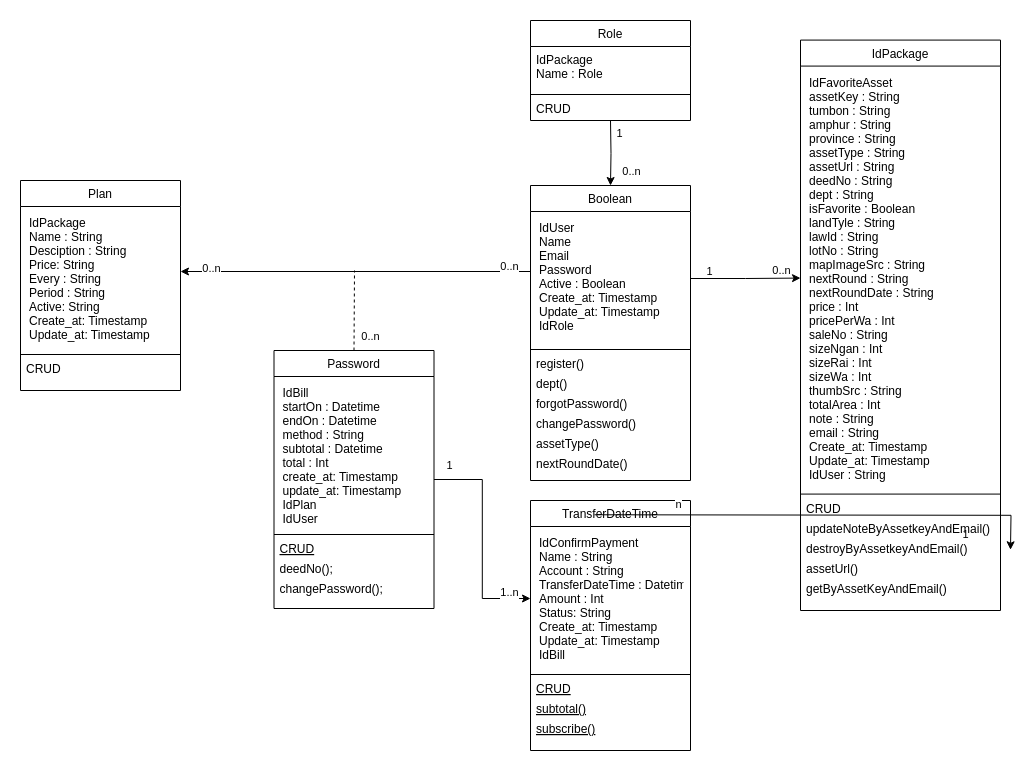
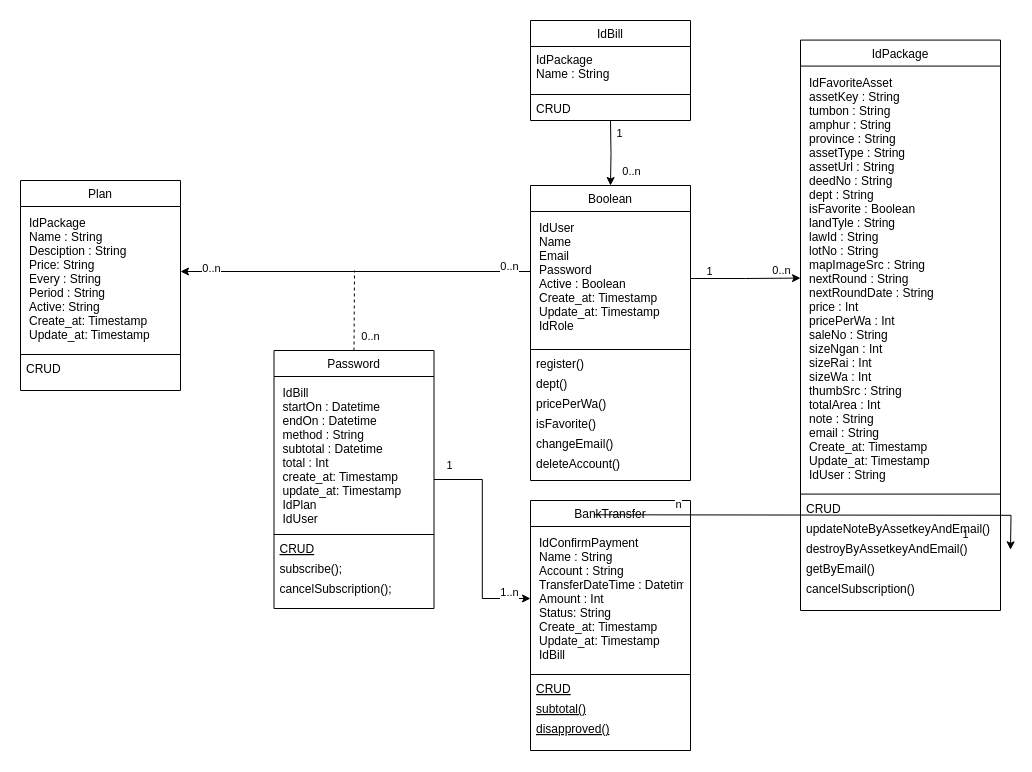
(610, 34) -> (610, 34)
(566, 60) -> (566, 60)
(590, 404) -> (575, 404)
(590, 424) -> (573, 424)
(573, 444) -> (577, 444)
(586, 464) -> (585, 464)
(610, 514) -> (610, 514)
(308, 569) -> (317, 569)
(838, 569) -> (843, 569)
(335, 589) -> (344, 589)
(880, 589) -> (869, 589)
(571, 729) -> (578, 729)
